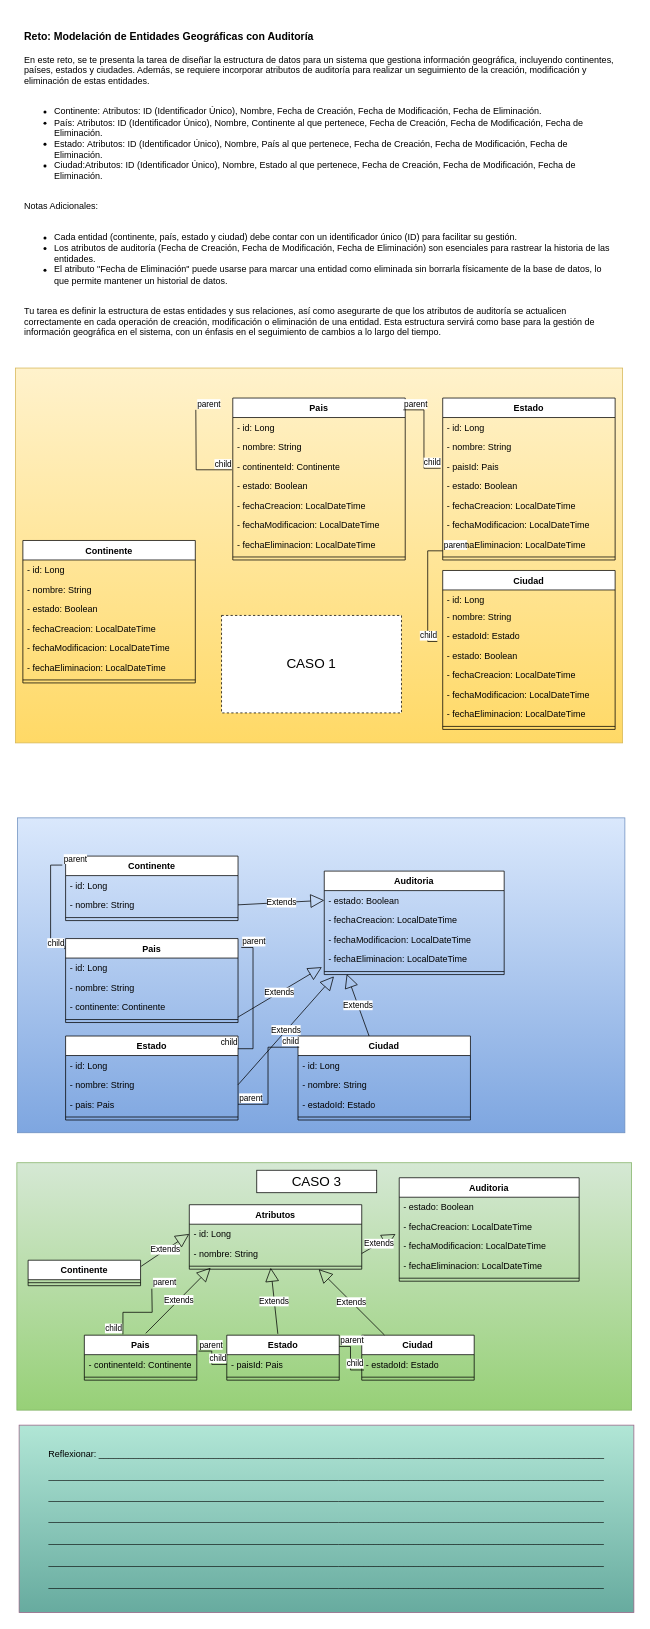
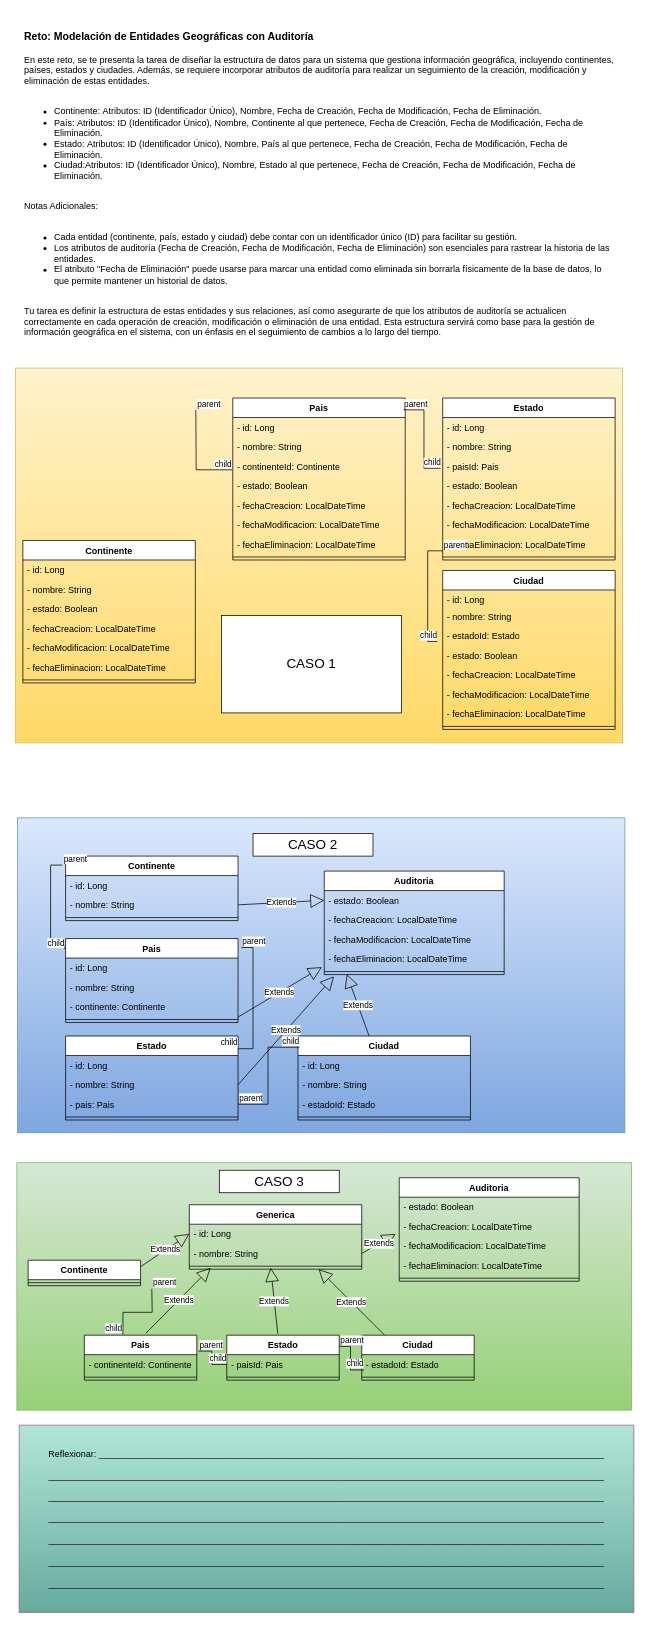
(312, 664) -> (312, 664)
none -> (313, 845)
(317, 1182) -> (279, 1182)
(276, 1216) -> (276, 1216)
